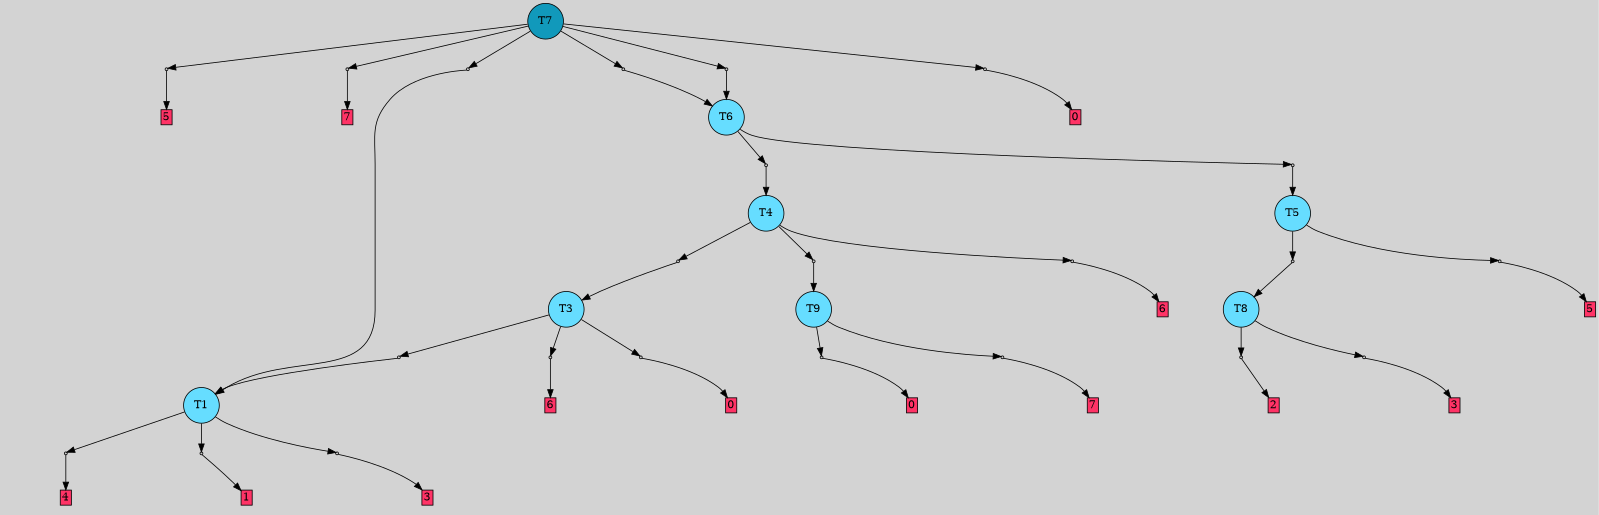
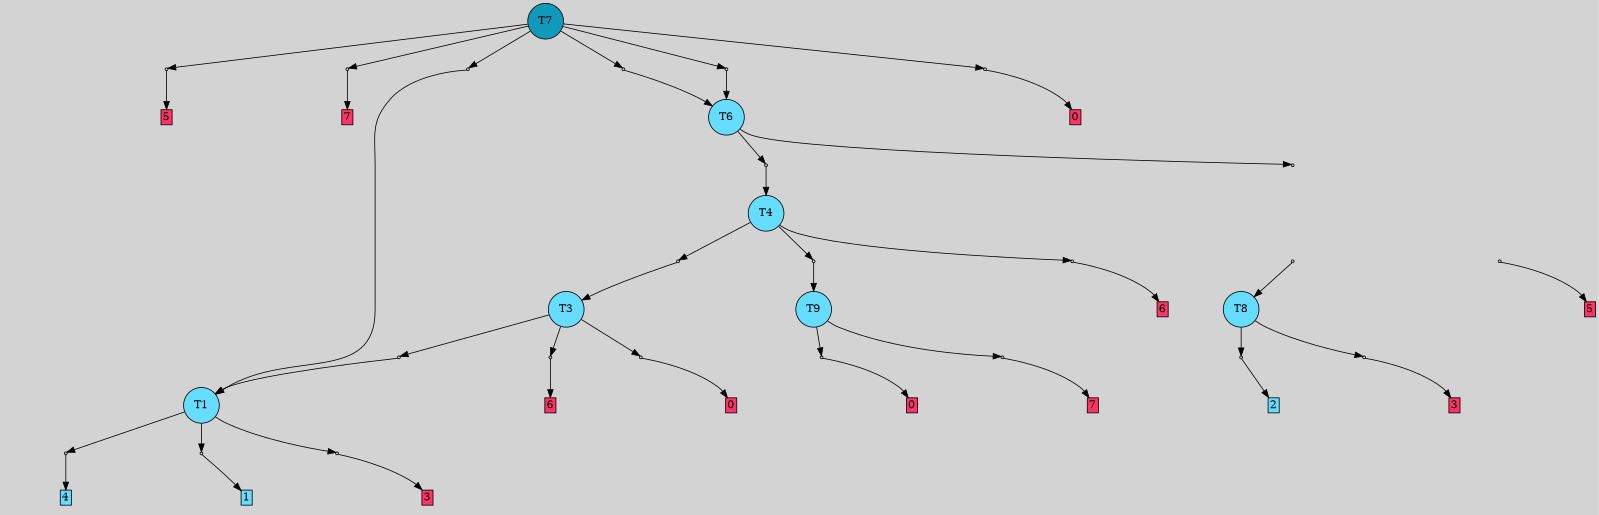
(1293, 213) -> none
(1274, 405) -> (1274, 405)
(66, 498) -> (66, 498)
(247, 498) -> (247, 498)
